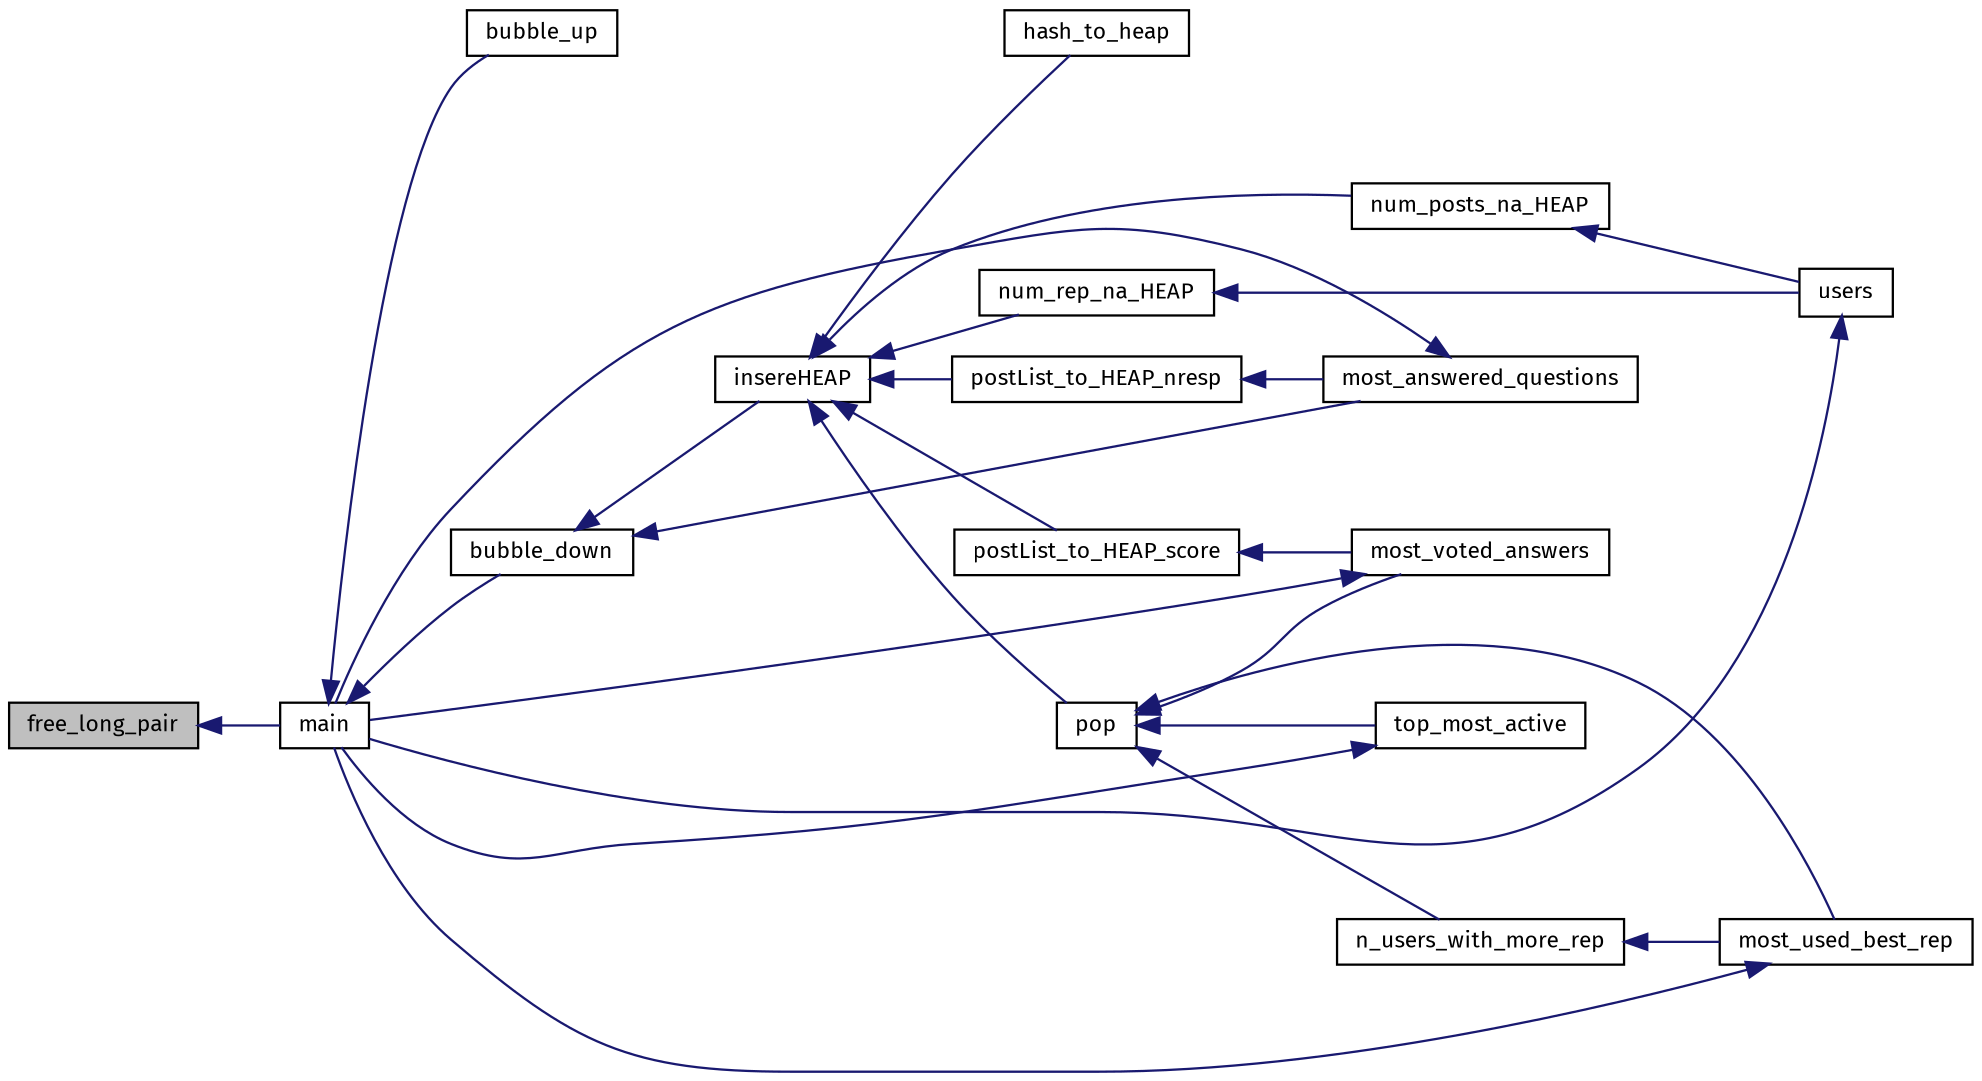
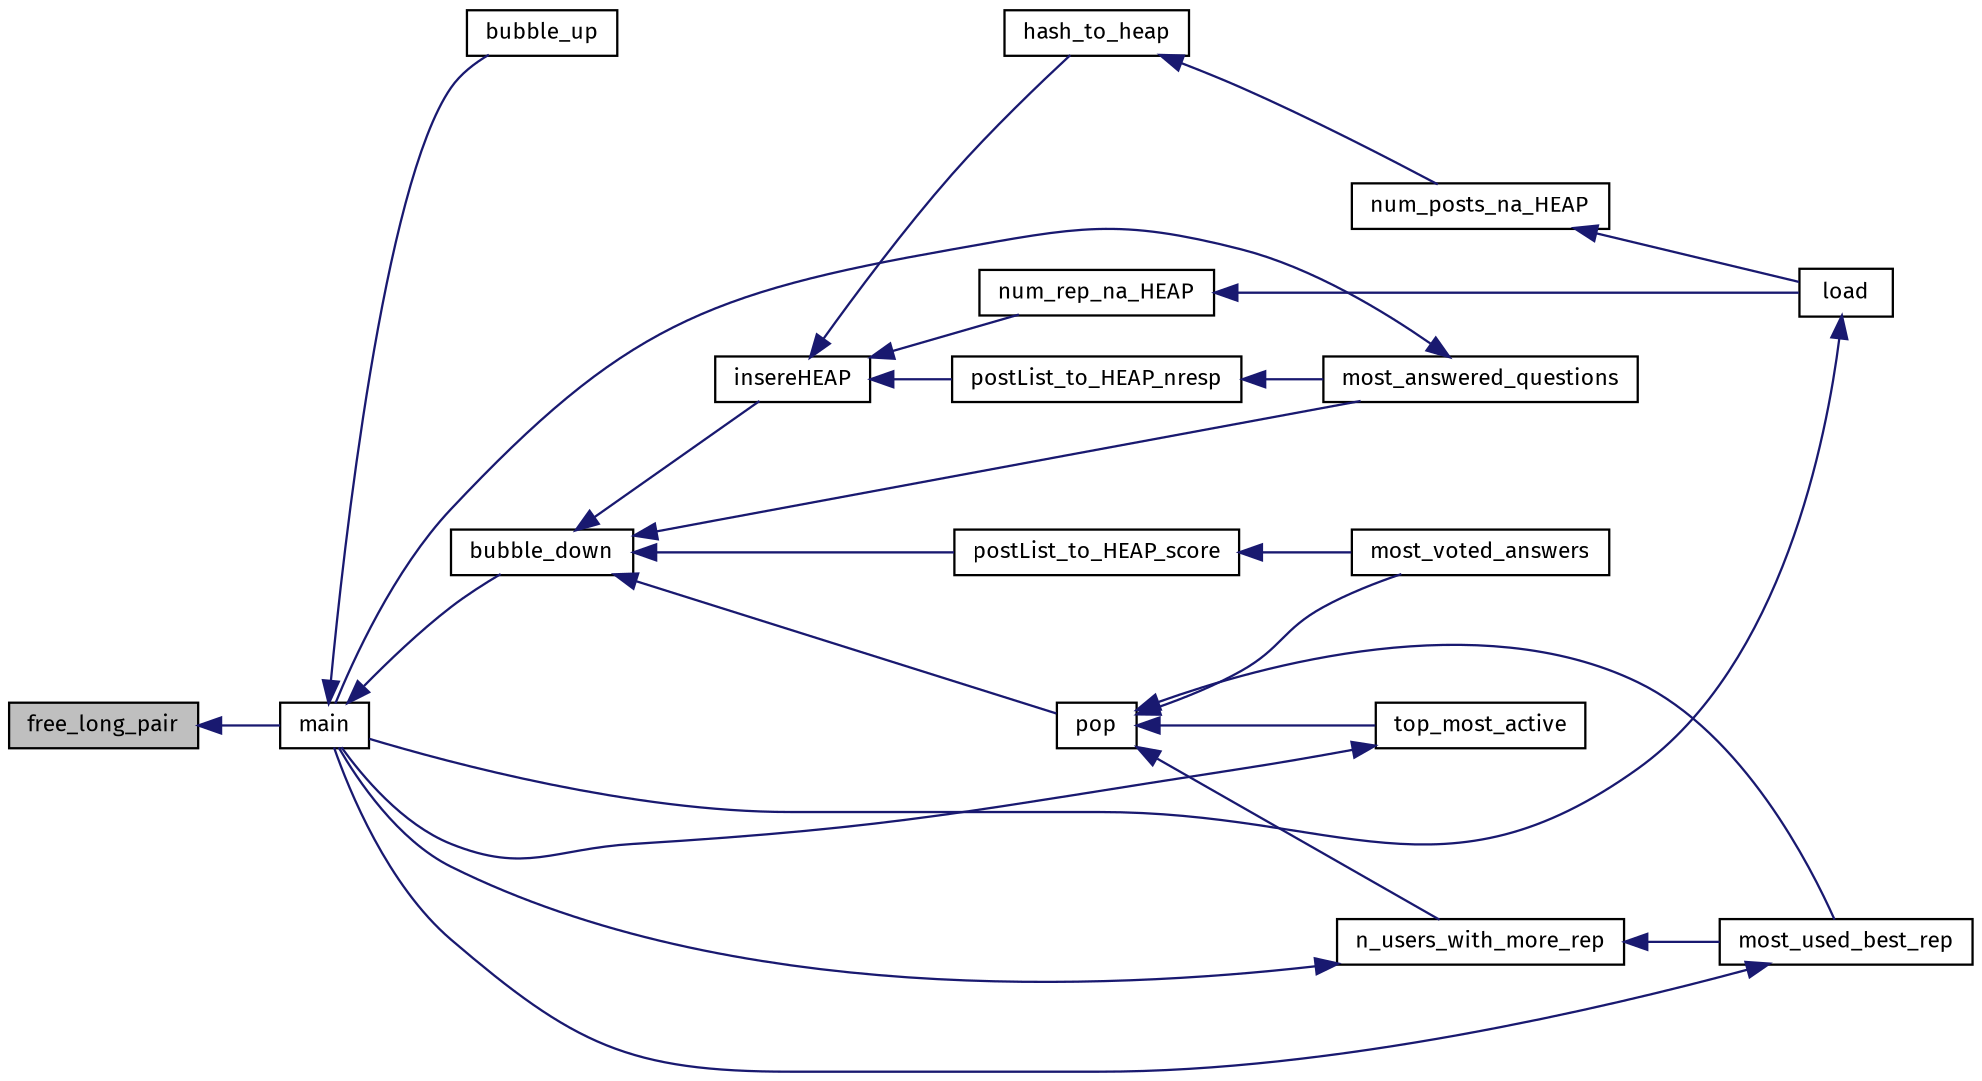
(1073, 215) -> (1311, 120)
(1846, 293) -> (1846, 293)
(939, 463) -> (805, 552)
(932, 572) -> (846, 647)
(856, 654) -> (793, 966)
